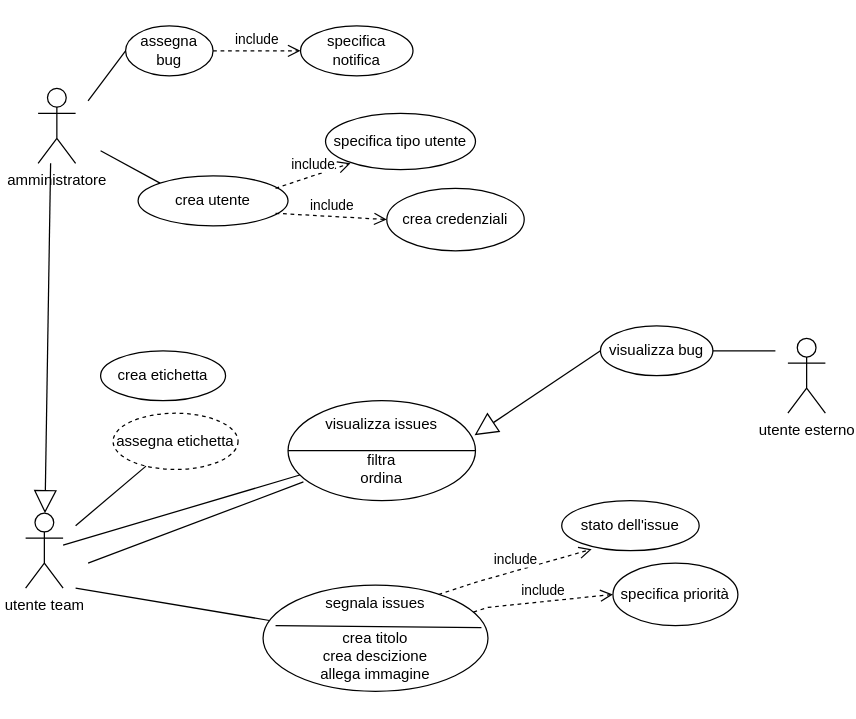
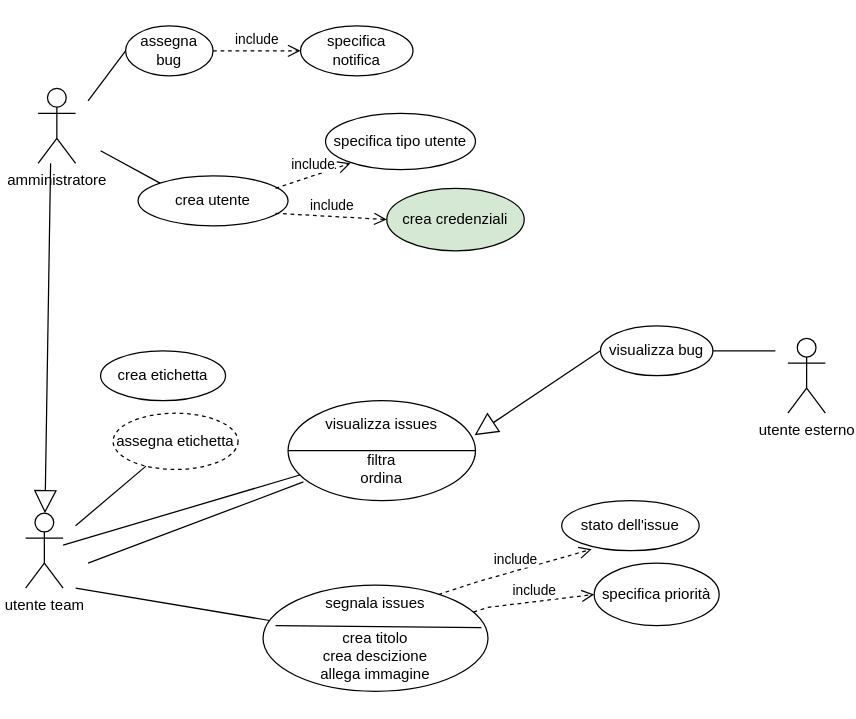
(456, 219) -> (456, 219)
(676, 594) -> (657, 594)
